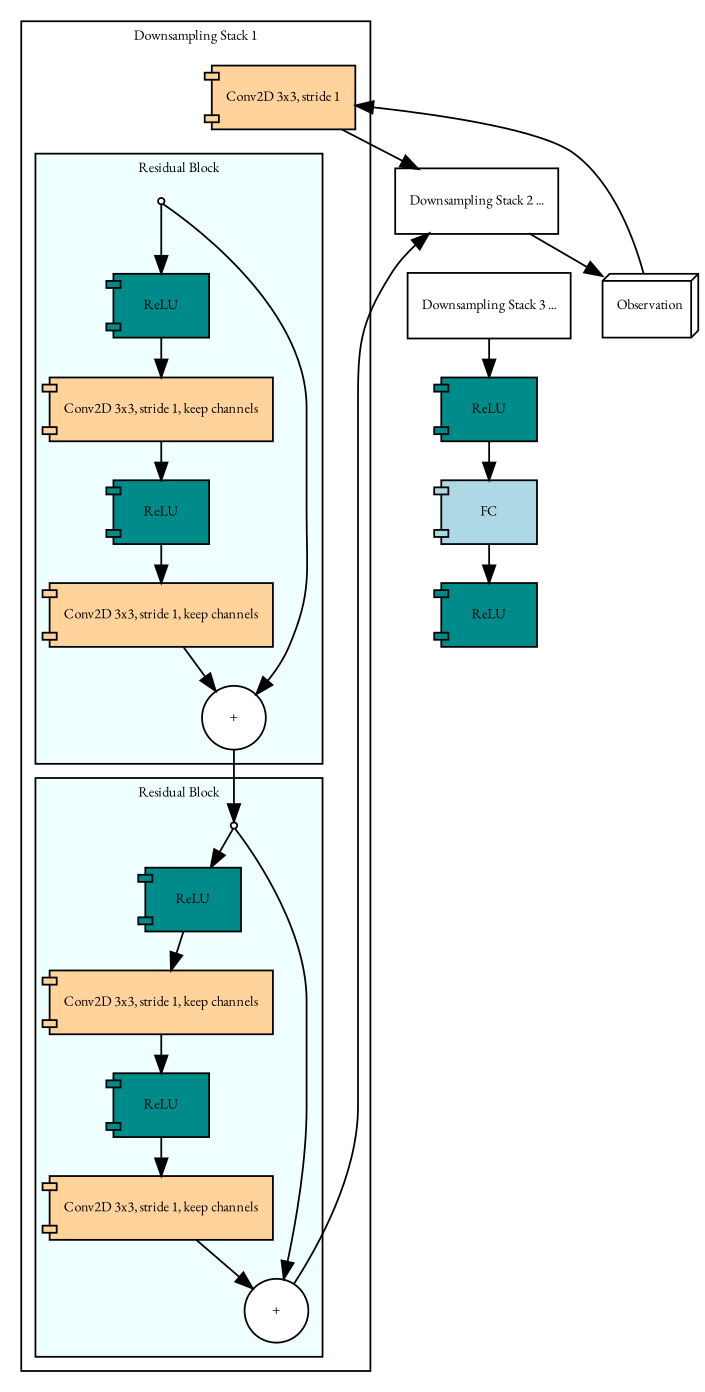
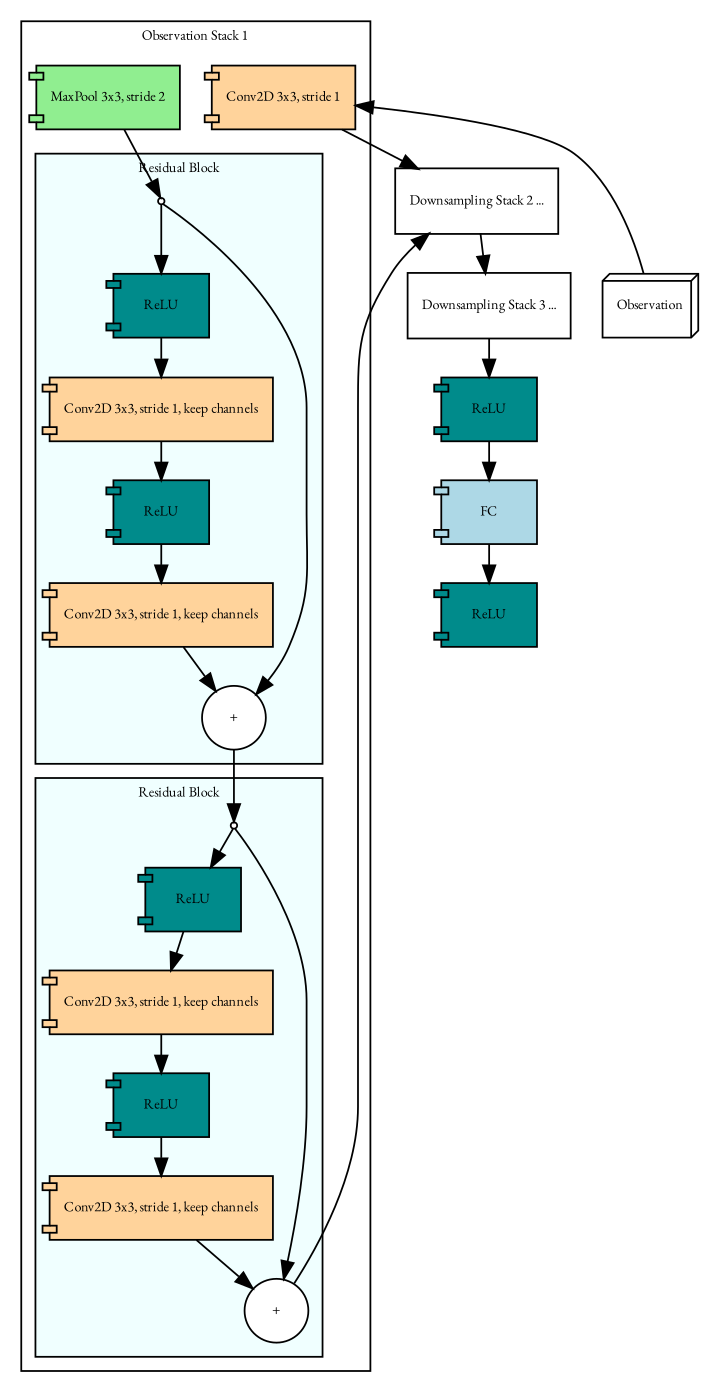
(196, 36) -> (196, 36)
none -> (108, 97)
(558, 250) -> (482, 245)
